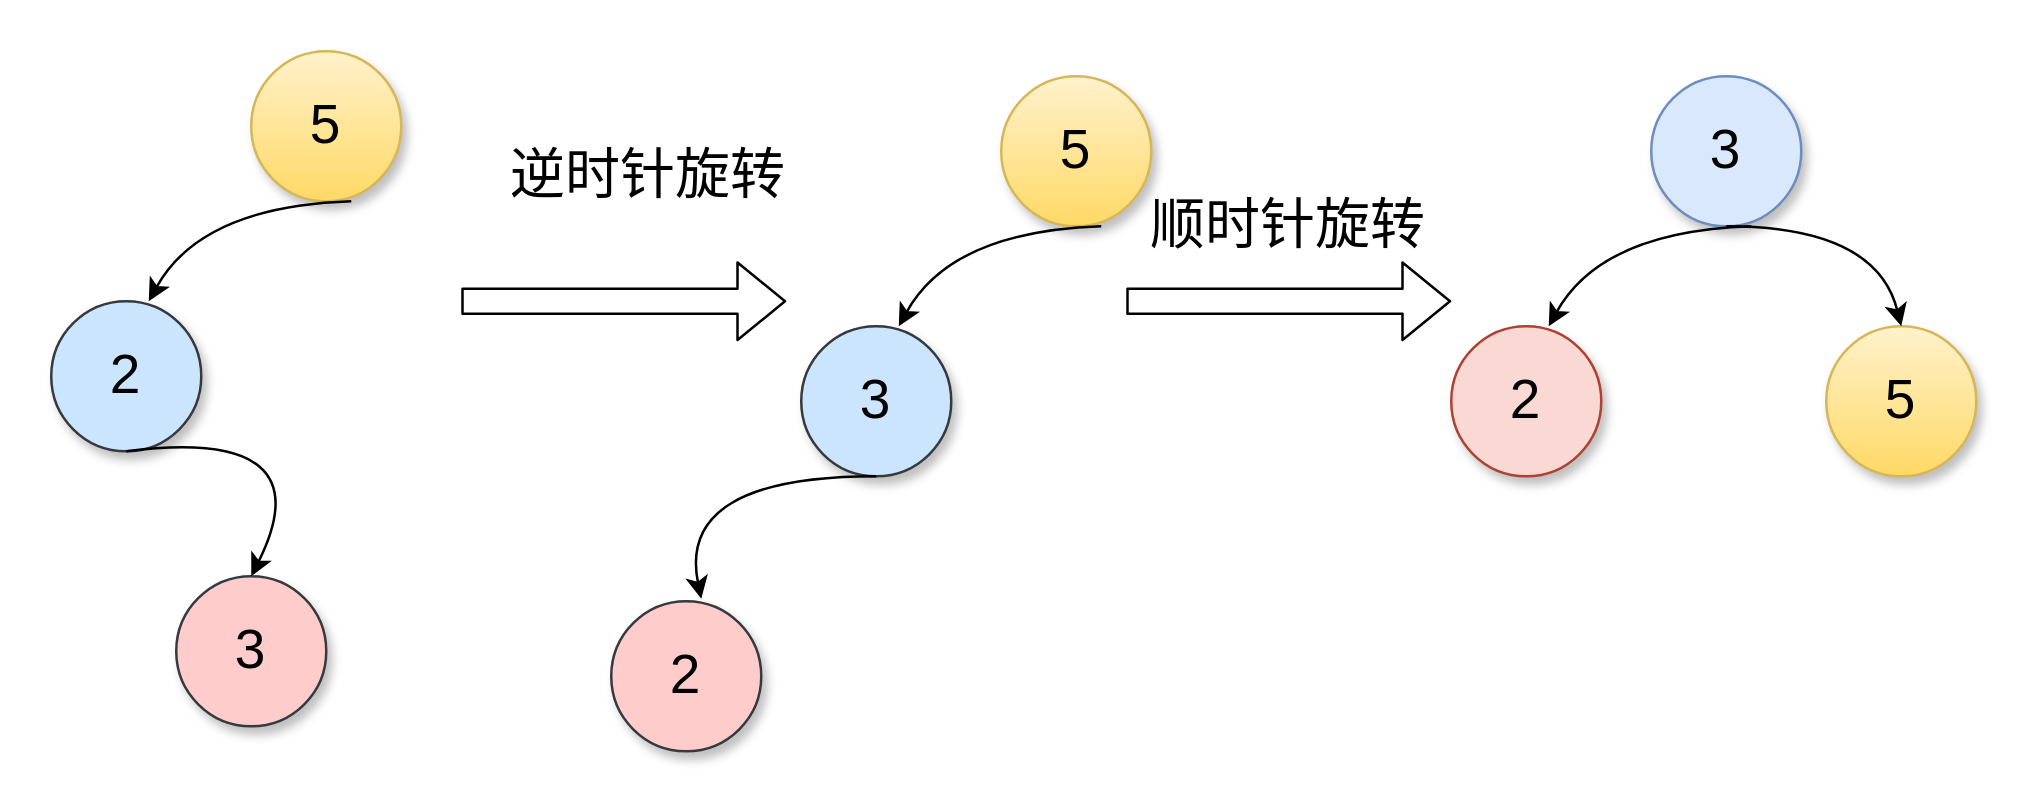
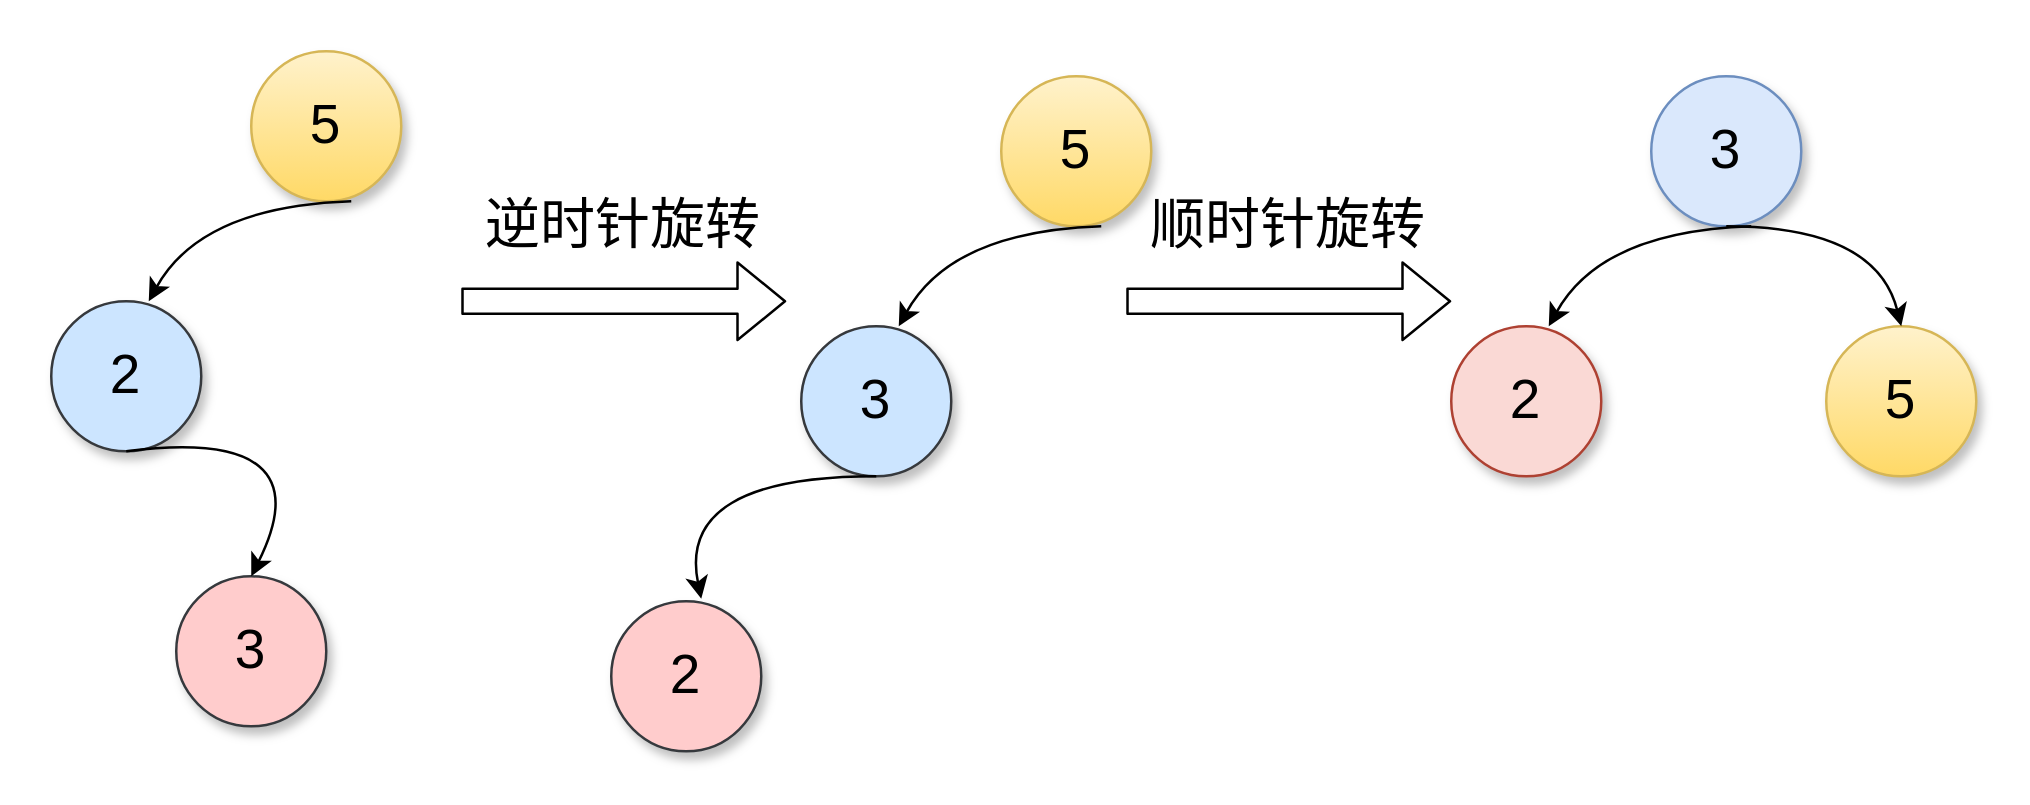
(649, 176) -> (624, 226)
